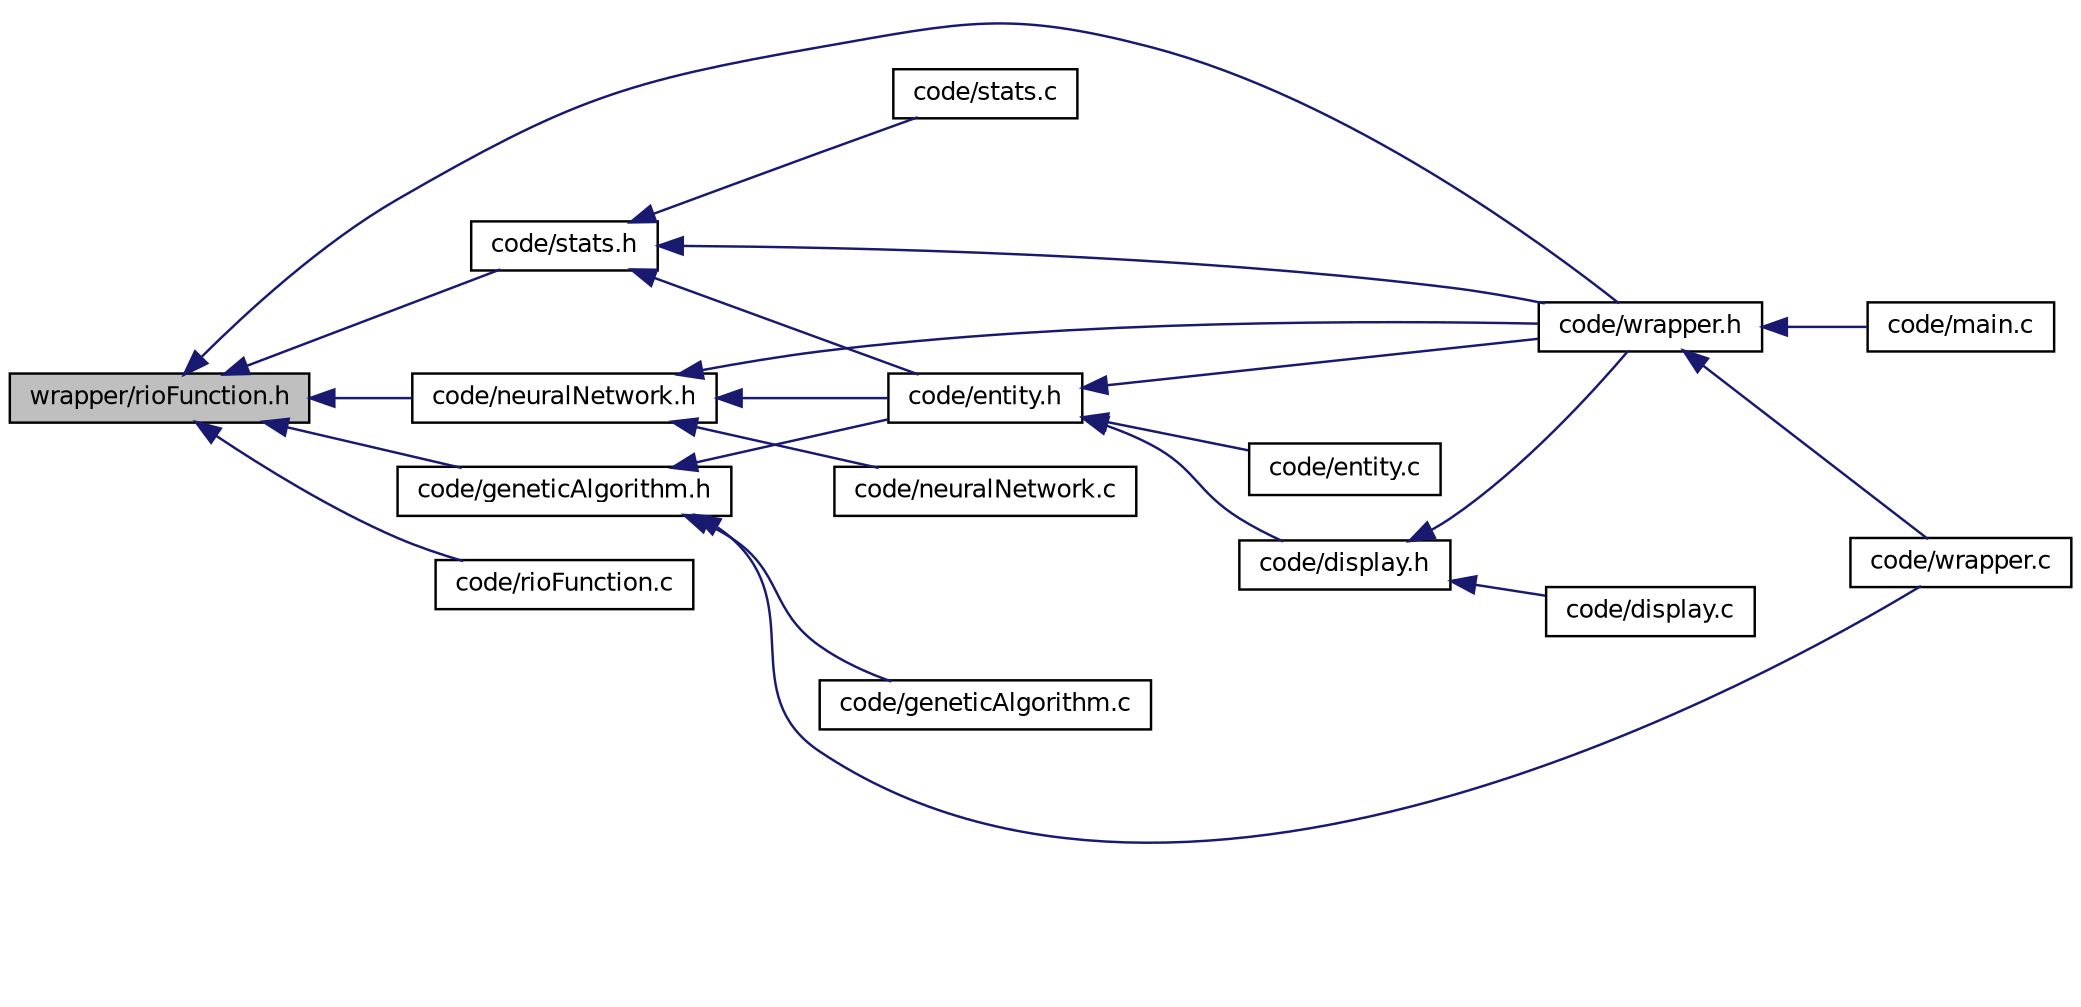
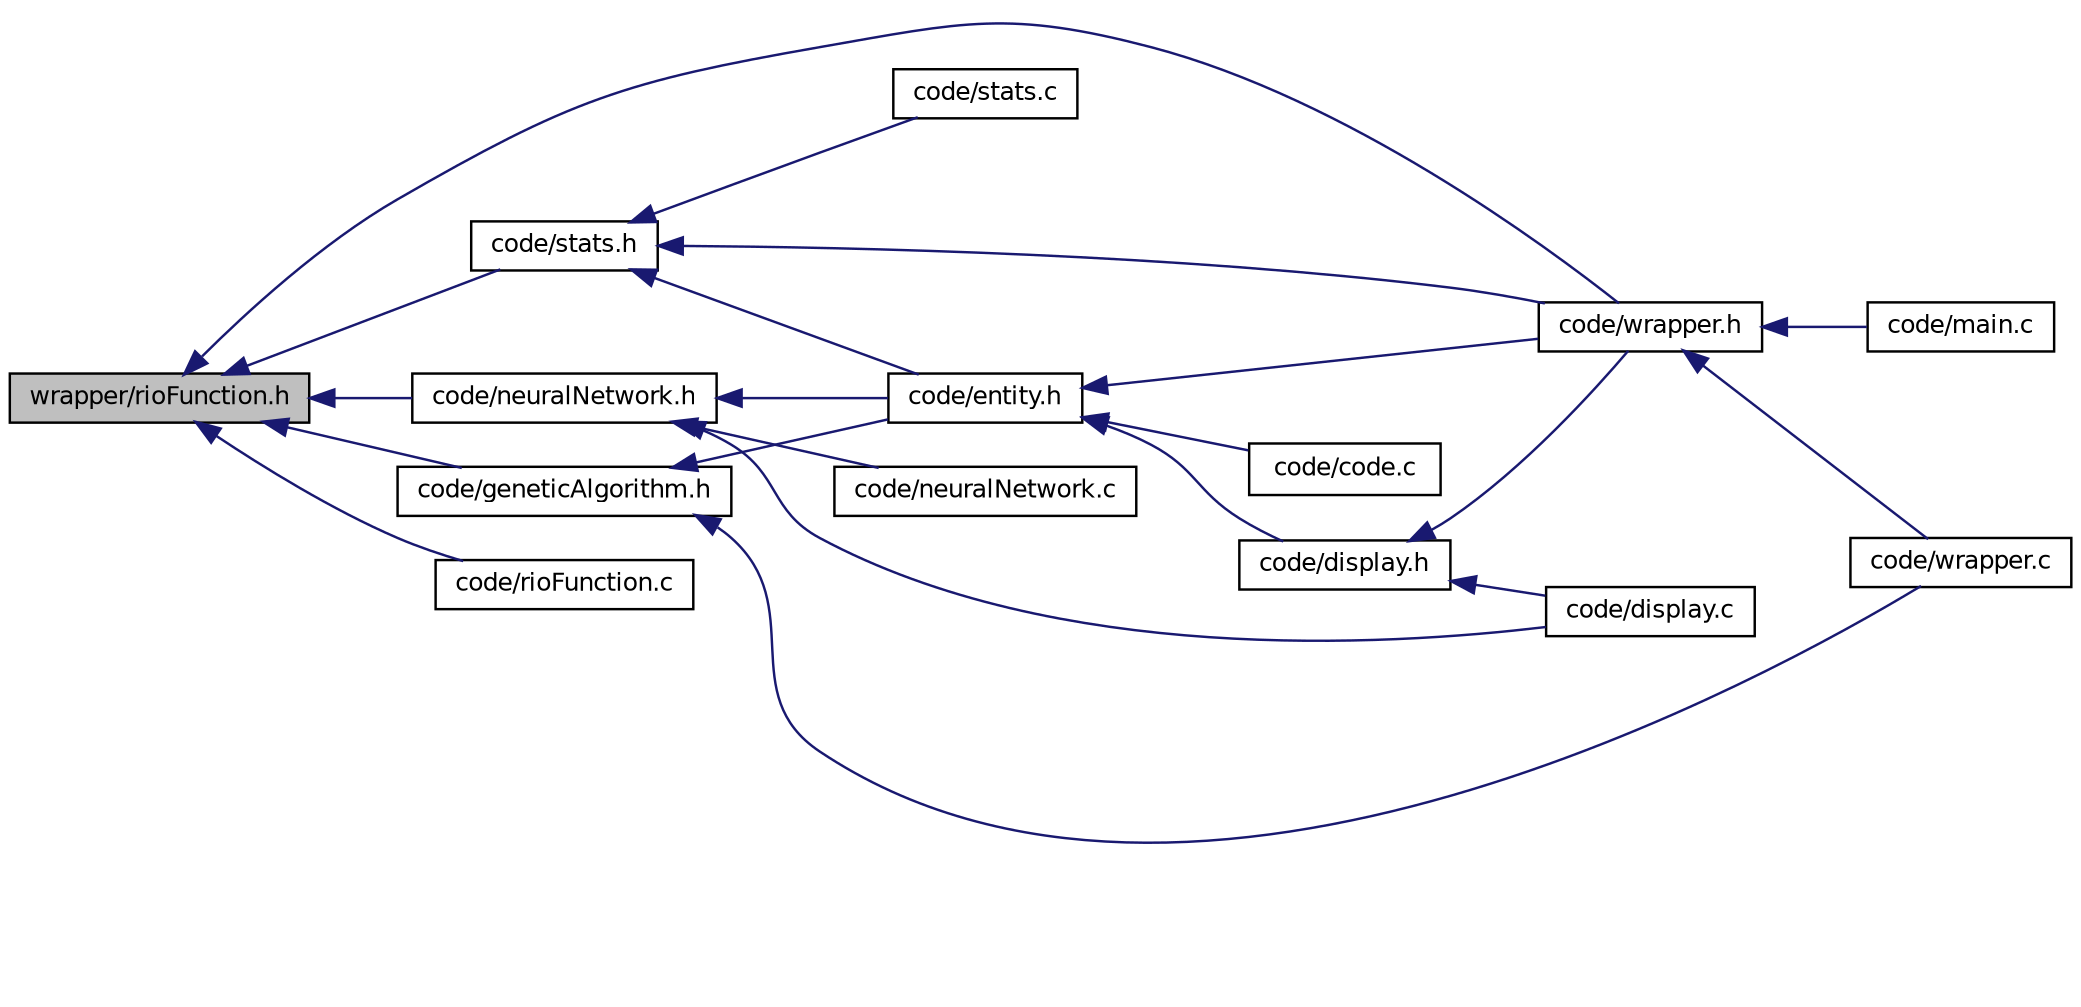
(1119, 328) -> (1095, 624)
(1345, 469) -> (1345, 469)
(985, 705) -> none
